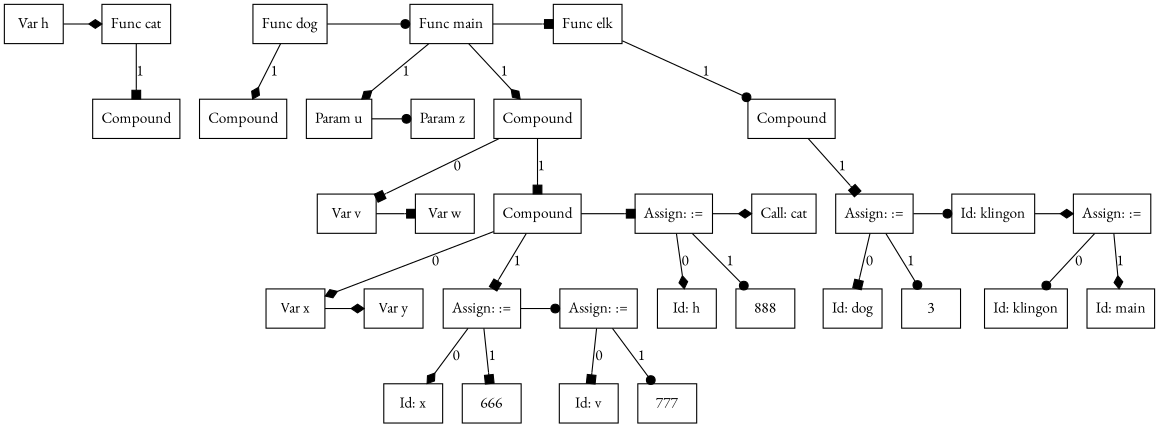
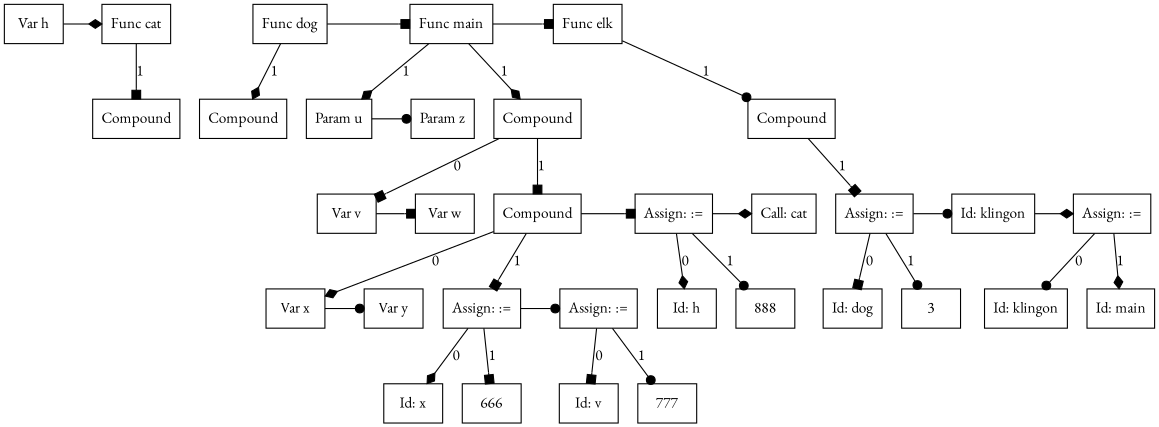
(364, 24) -> (363, 24)
(338, 309) -> (340, 309)
